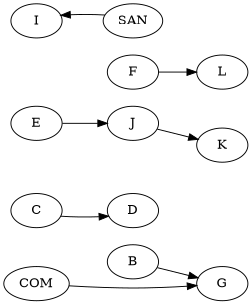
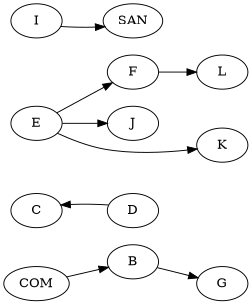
(88, 14) -> (78, 27)
none -> (81, 100)
(173, 133) -> (121, 151)
(80, 217) -> (90, 204)
(128, 288) -> (83, 273)
